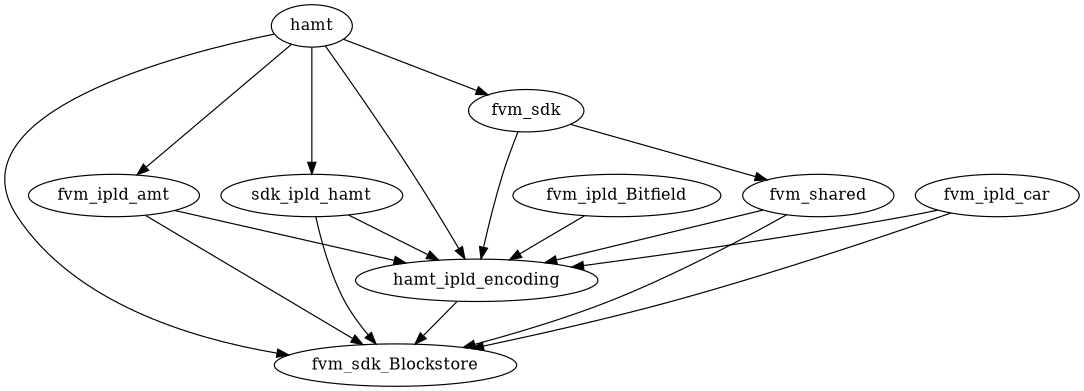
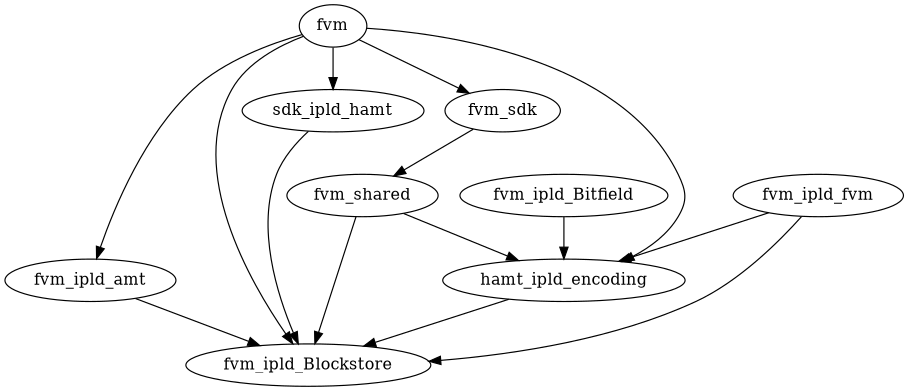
(312, 26) -> (333, 26)
(498, 189) -> none
(997, 196) -> (818, 196)
(284, 235) -> none
(388, 235) -> none
(395, 365) -> (308, 365)
